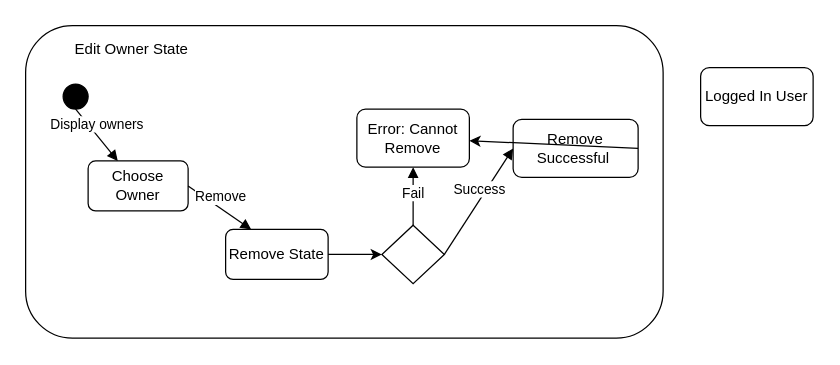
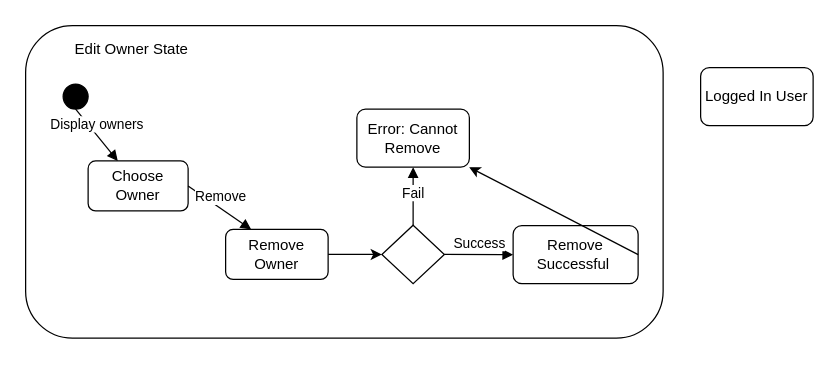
(576, 148) -> (576, 255)
(277, 254) -> (277, 254)
